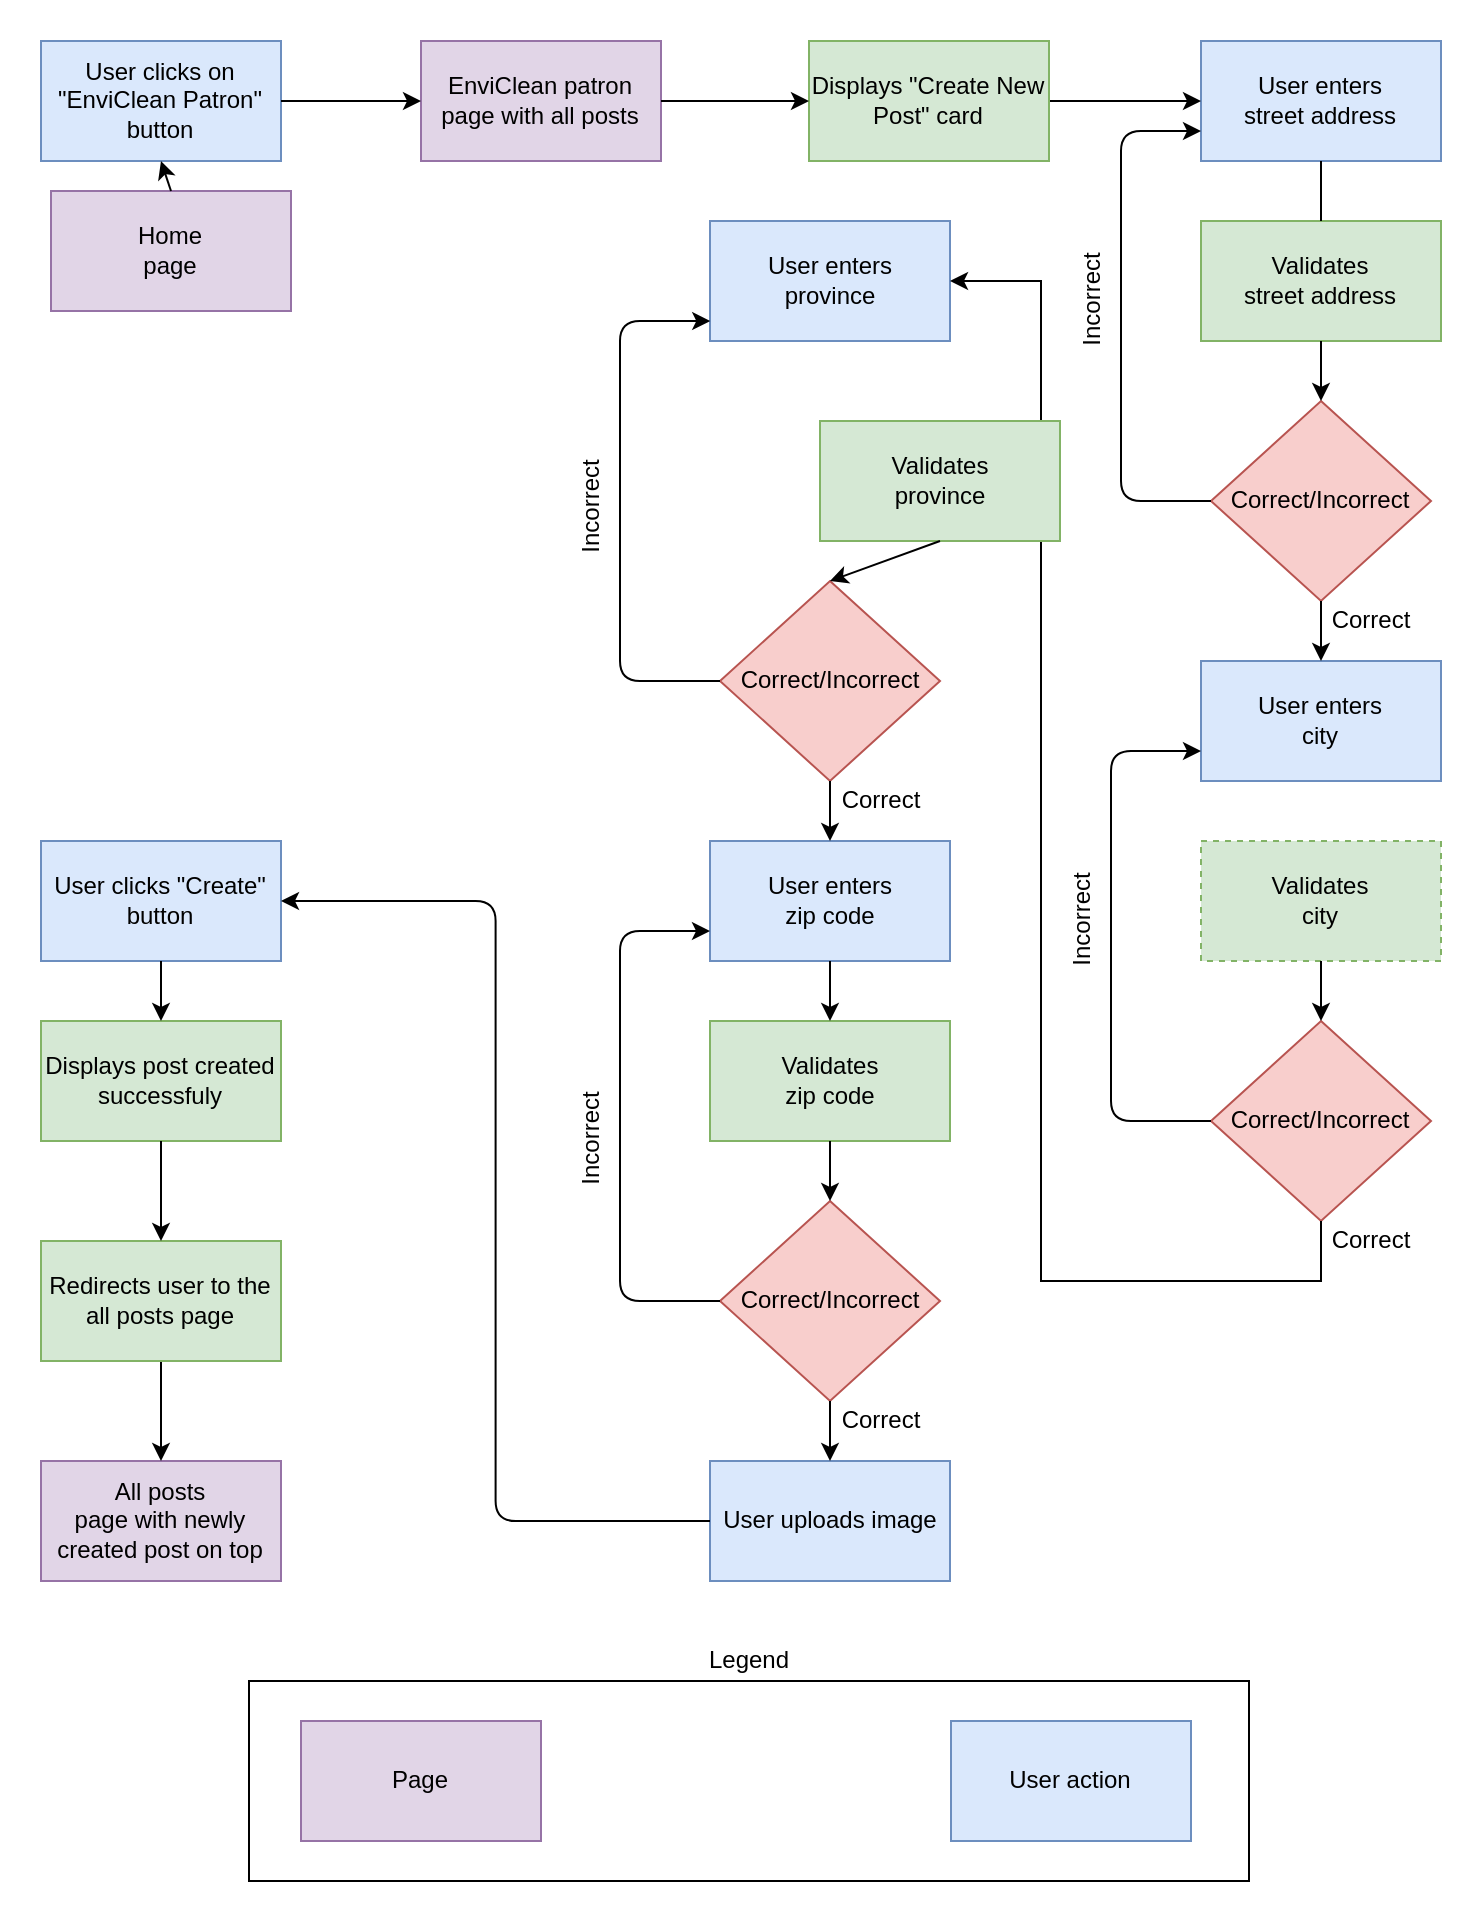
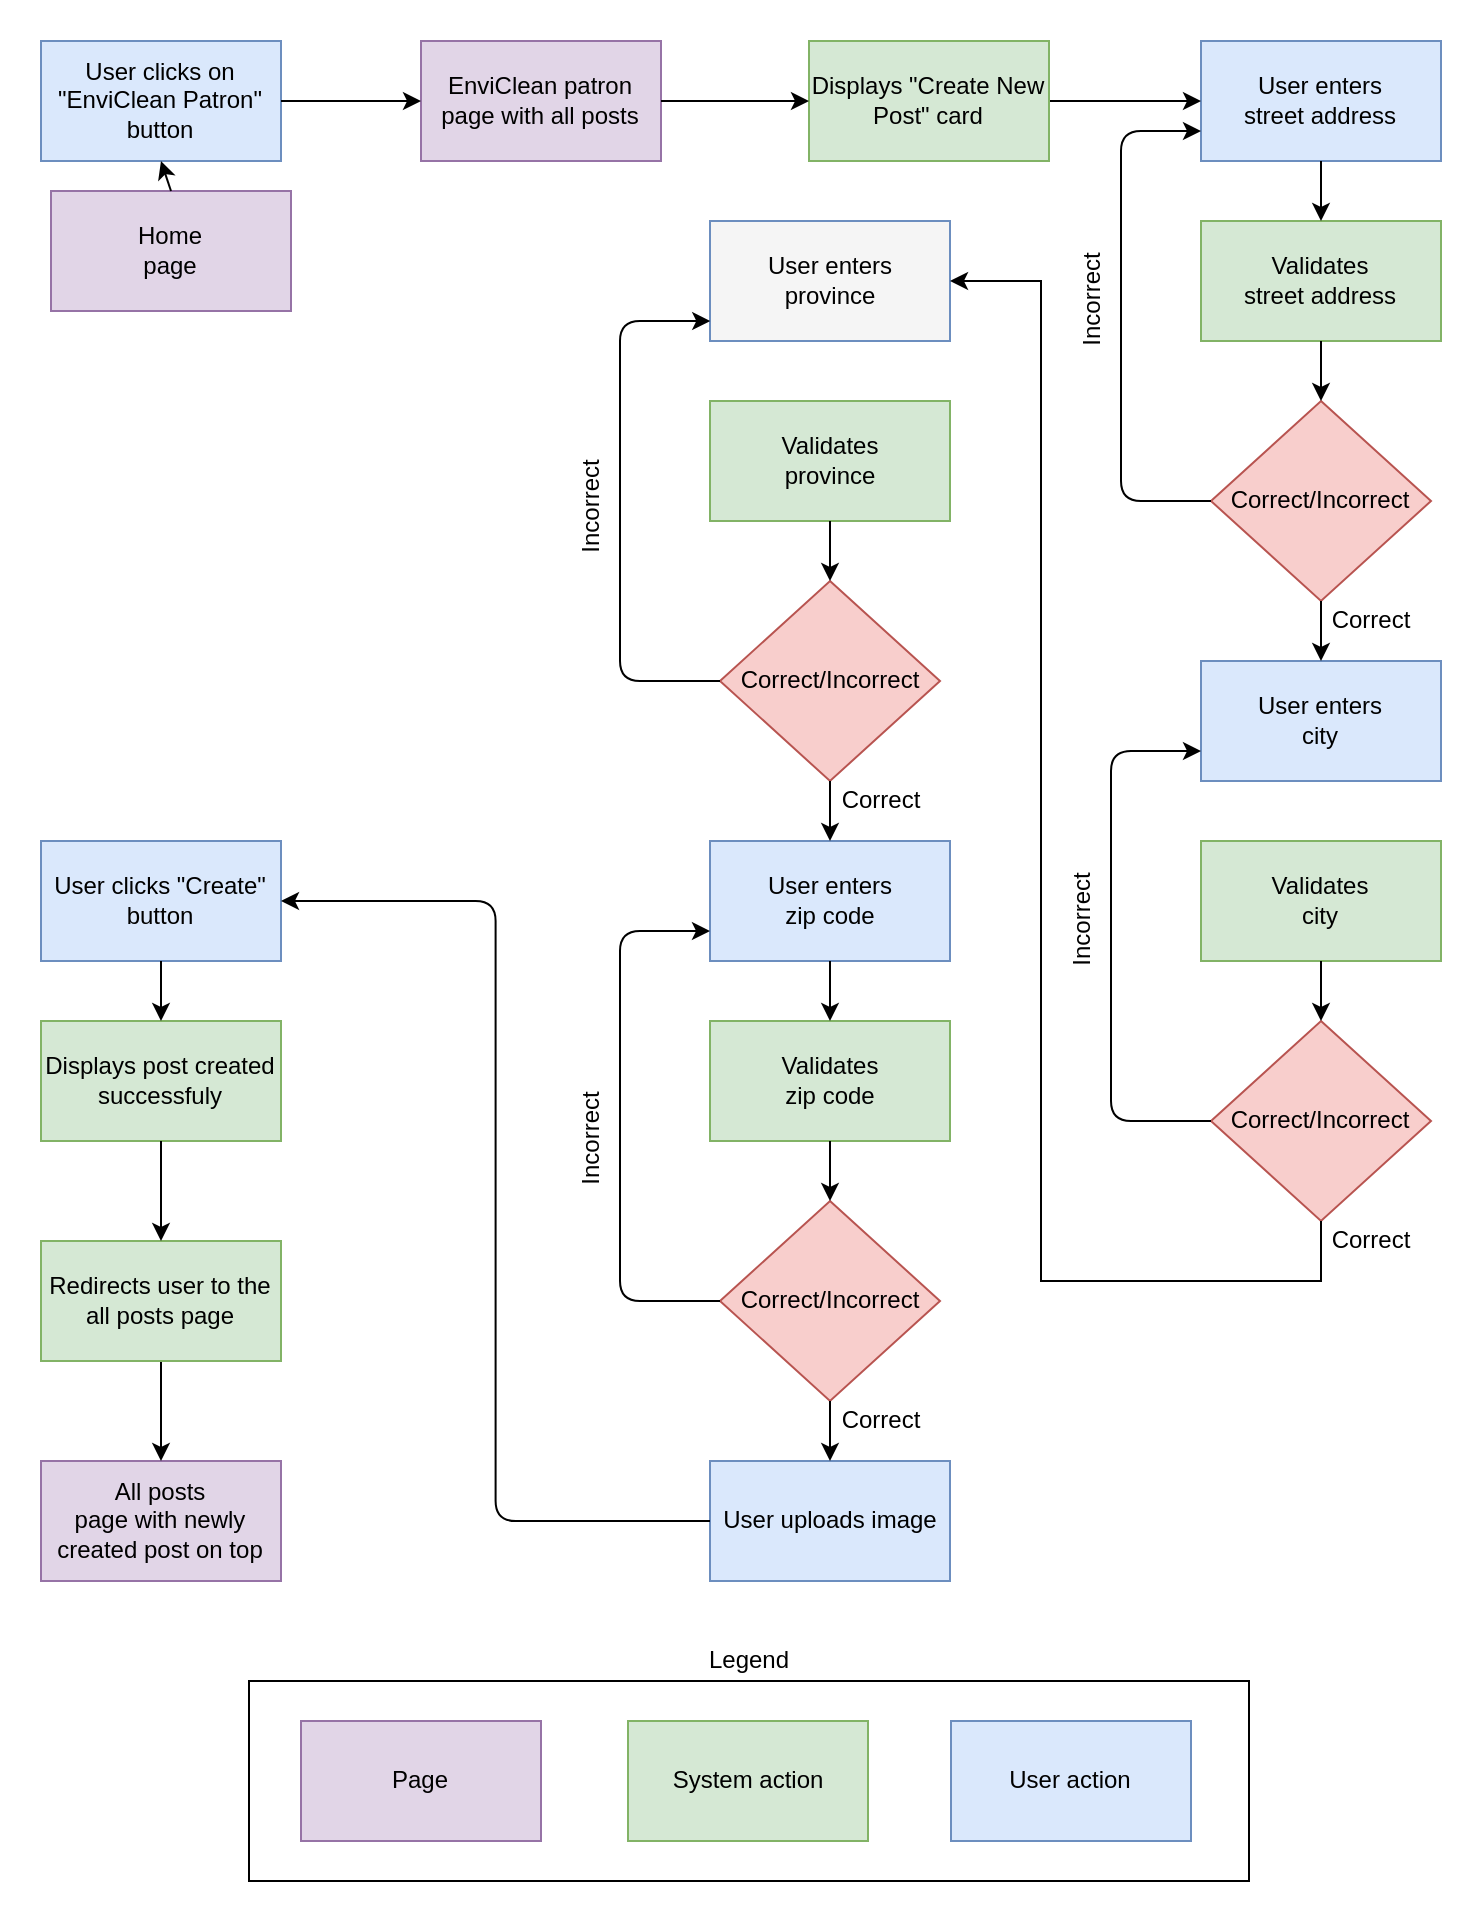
(1321, 212) -> (1321, 206)
(830, 281) -> (830, 281)
(940, 481) -> (830, 461)
(1321, 901) -> (1321, 901)
none -> (748, 1781)
